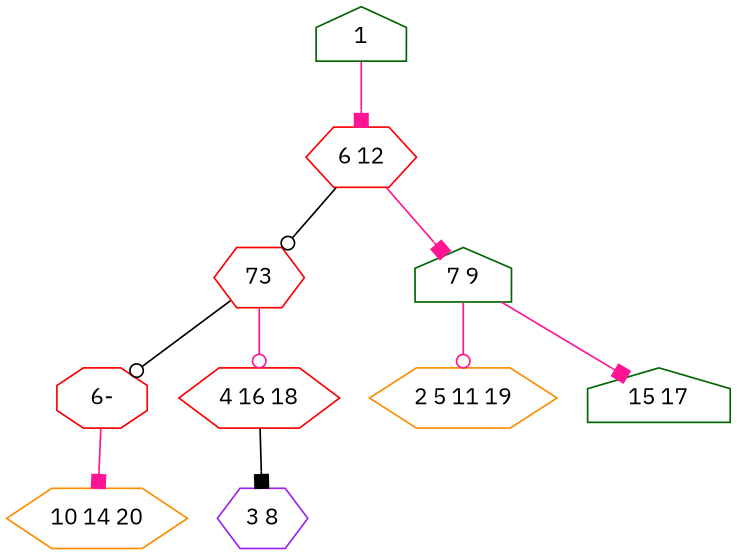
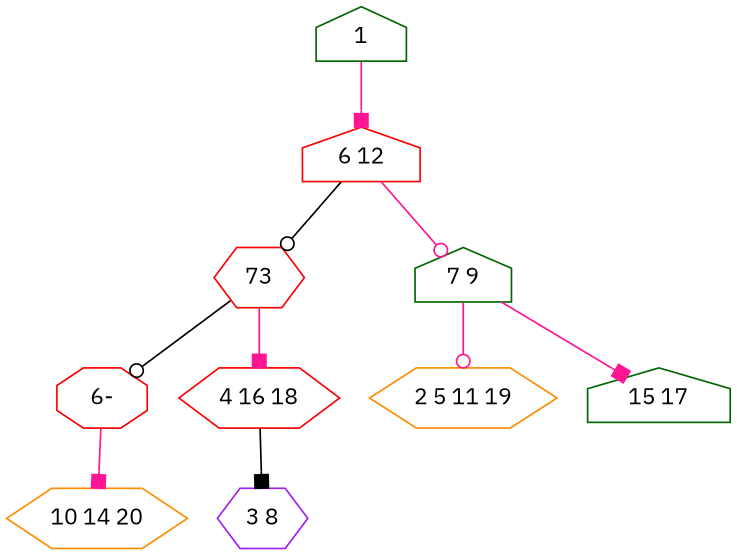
(361, 157) -> (361, 157)
(410, 215) -> (409, 213)
(259, 331) -> (259, 330)
